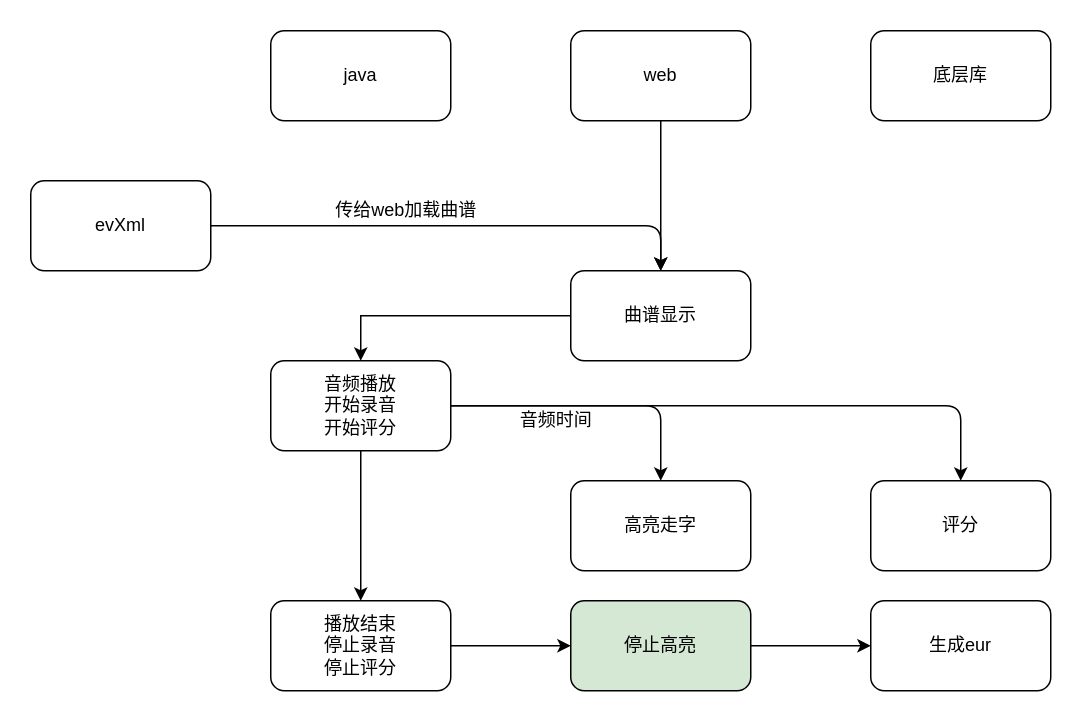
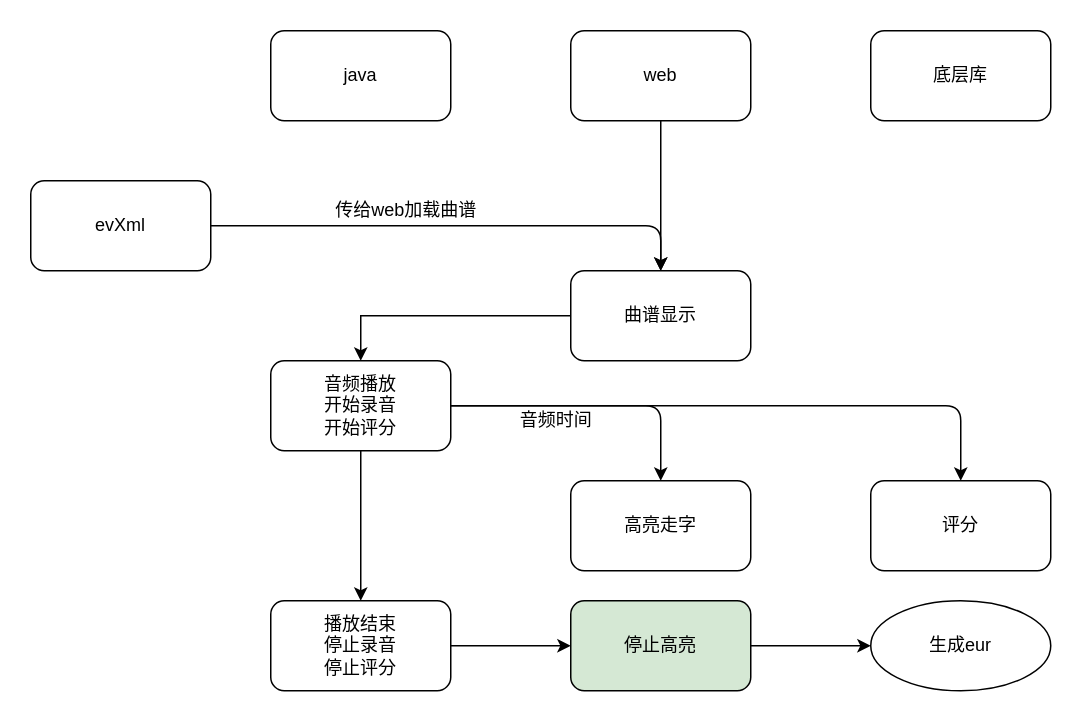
(961, 646) -> (961, 646)
